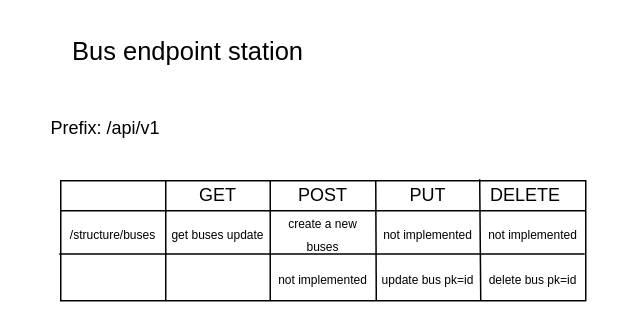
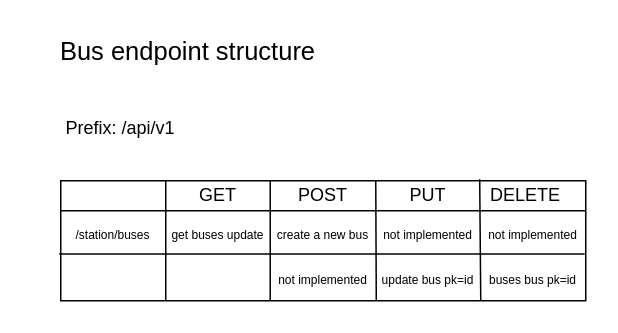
(188, 53) -> (188, 53)
(106, 128) -> (121, 128)
(113, 233) -> (113, 233)
(323, 233) -> (323, 233)
(533, 278) -> (533, 278)
